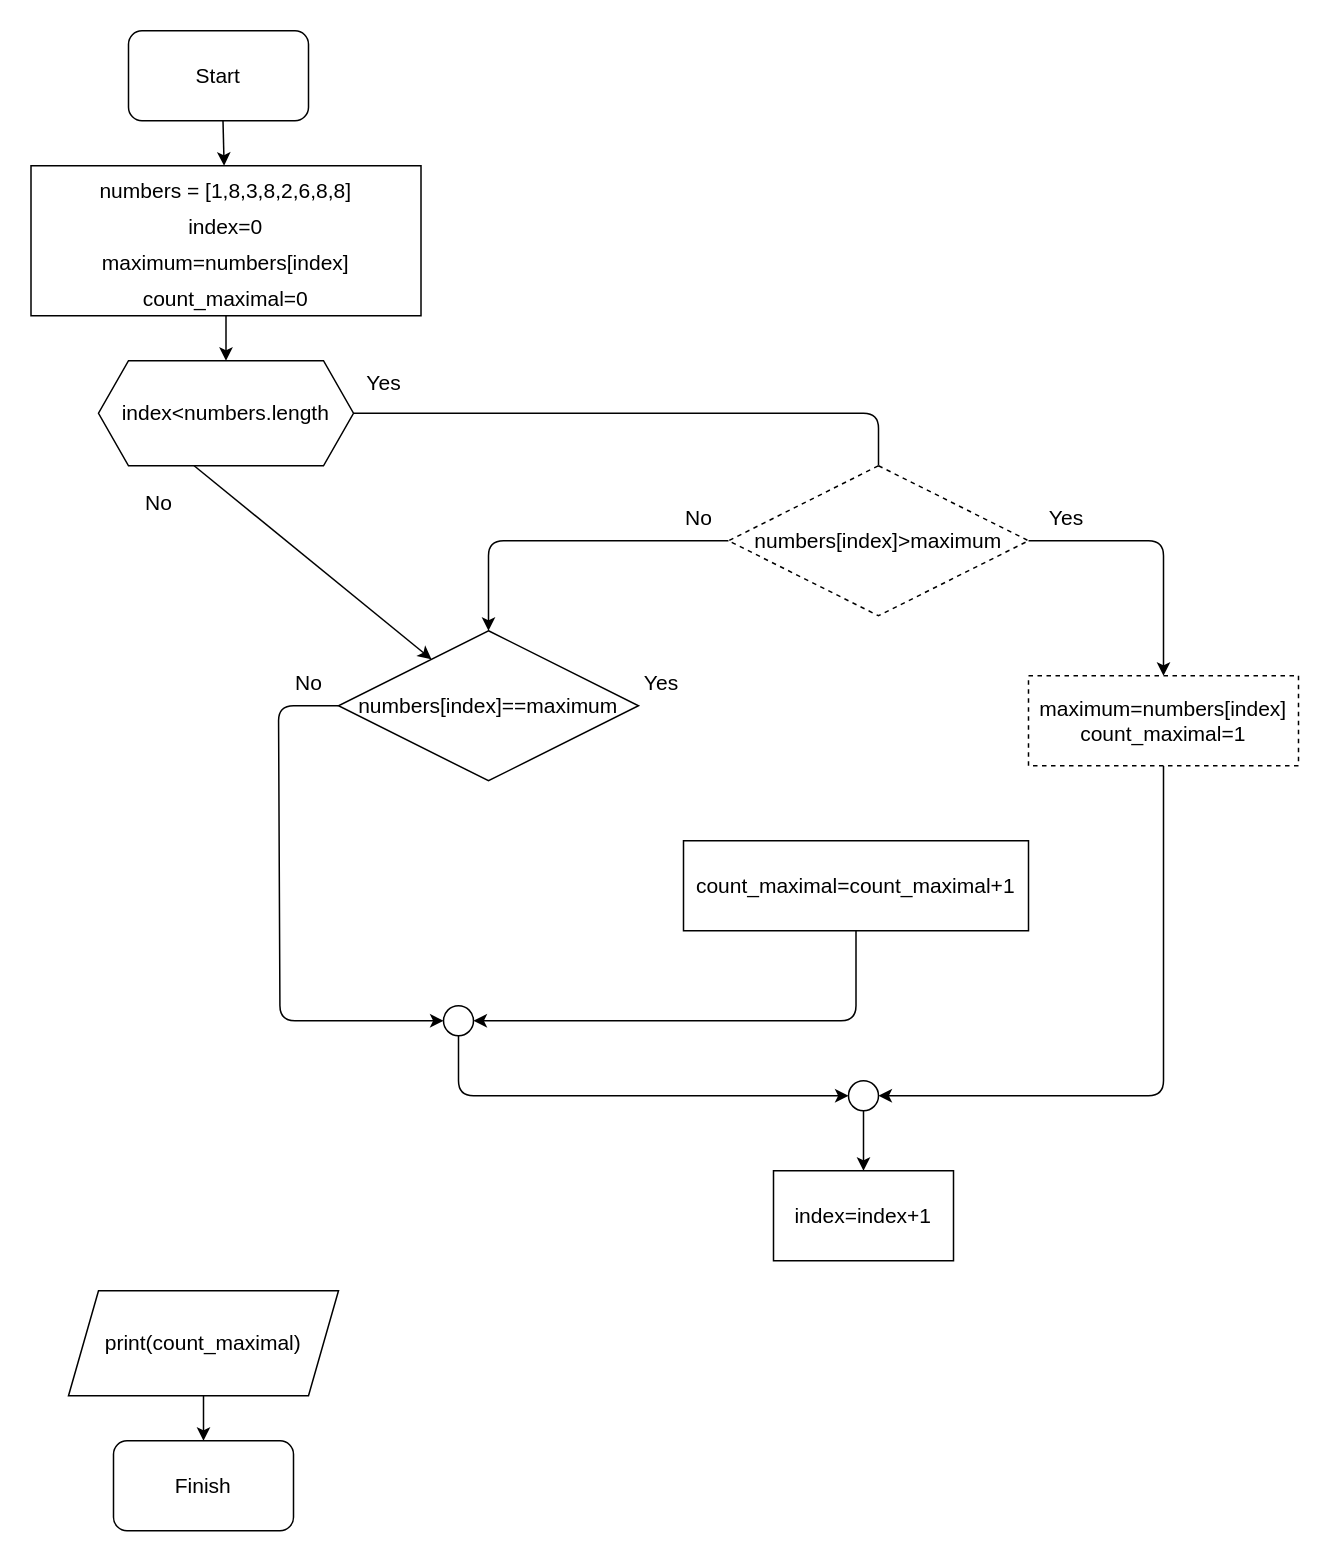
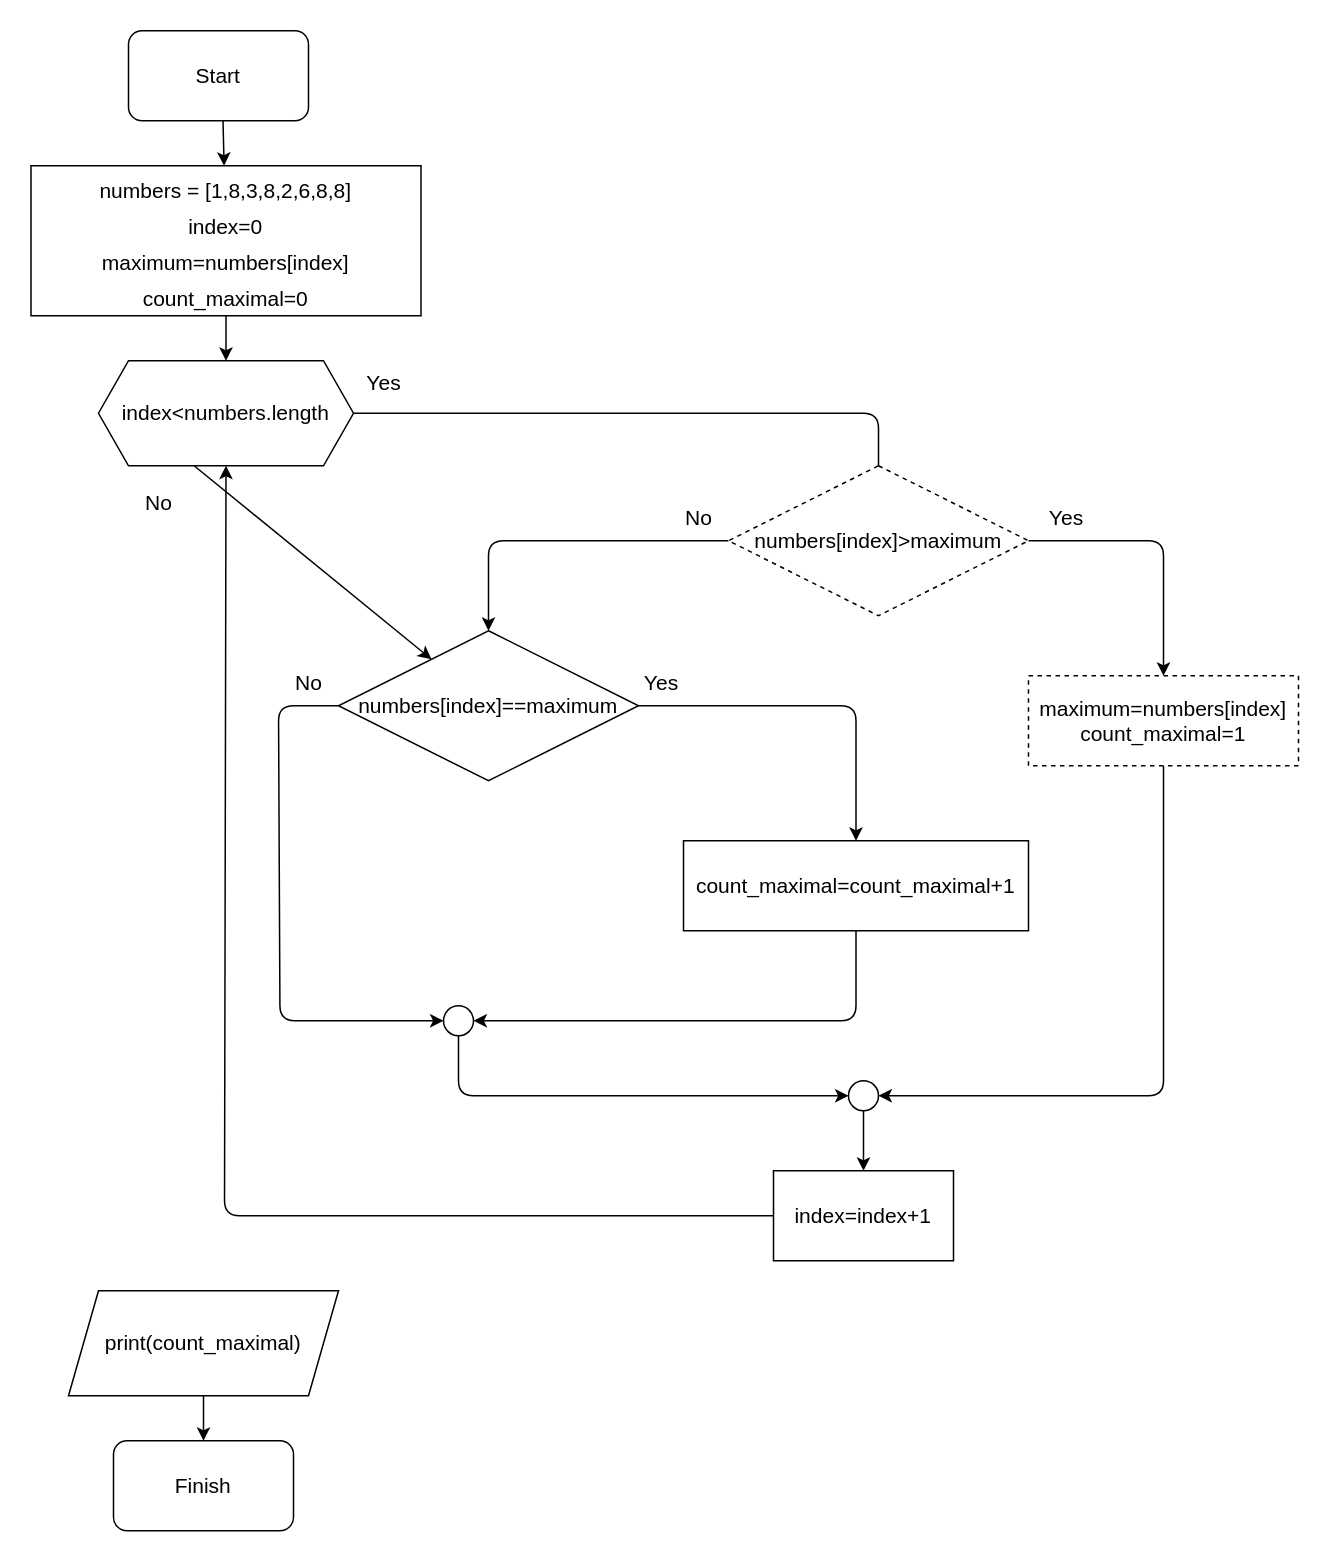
none -> (805, 706)
none -> (224, 1116)
